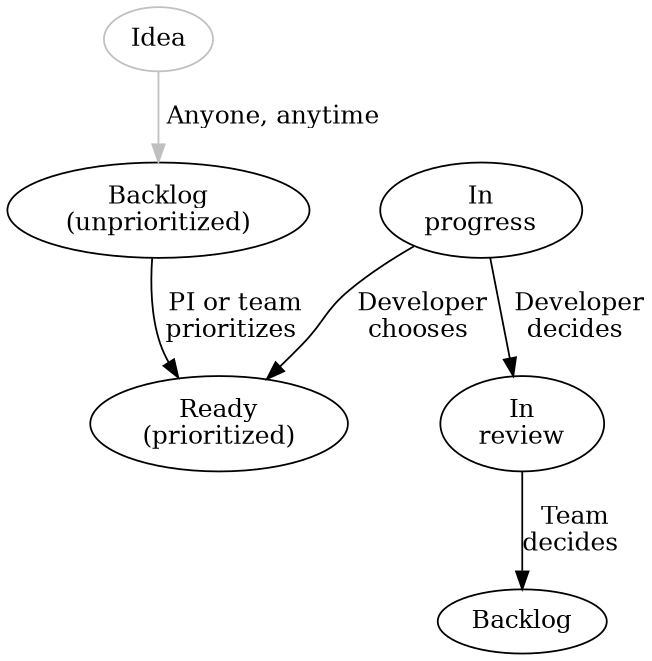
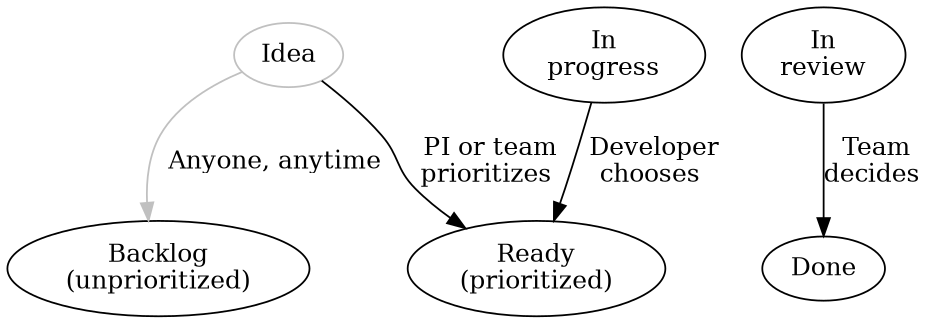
(500, 308) -> none
(153, 312) -> (390, 147)
(522, 621) -> (824, 269)
